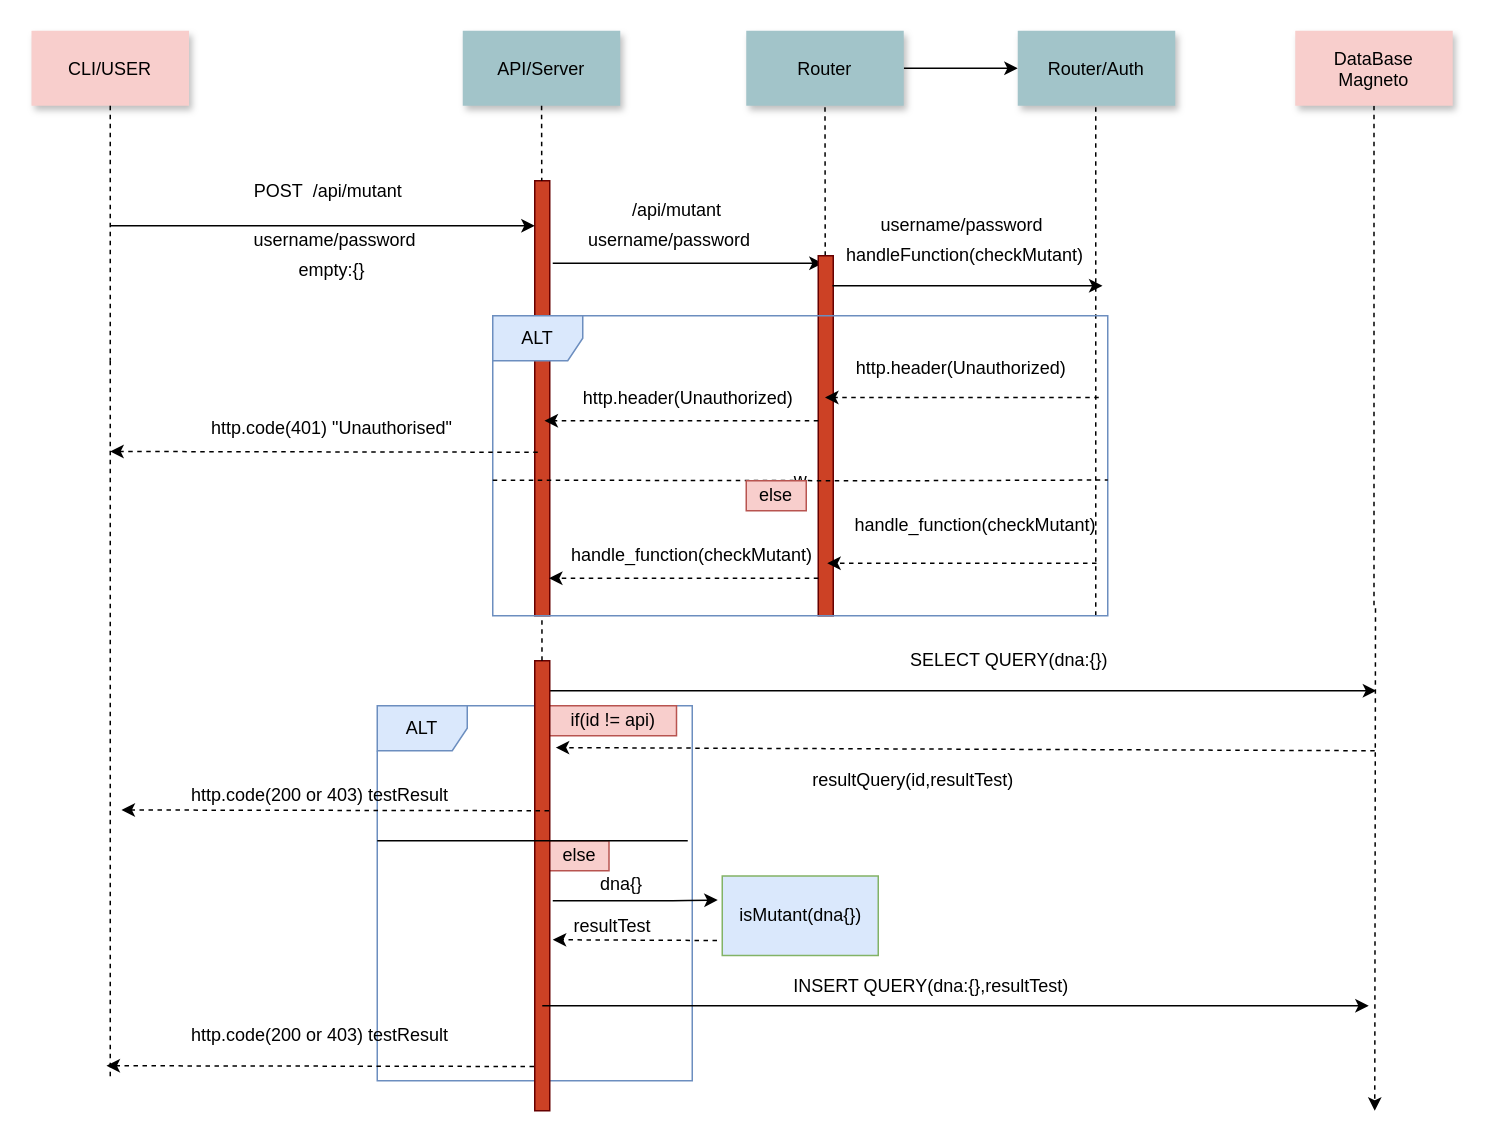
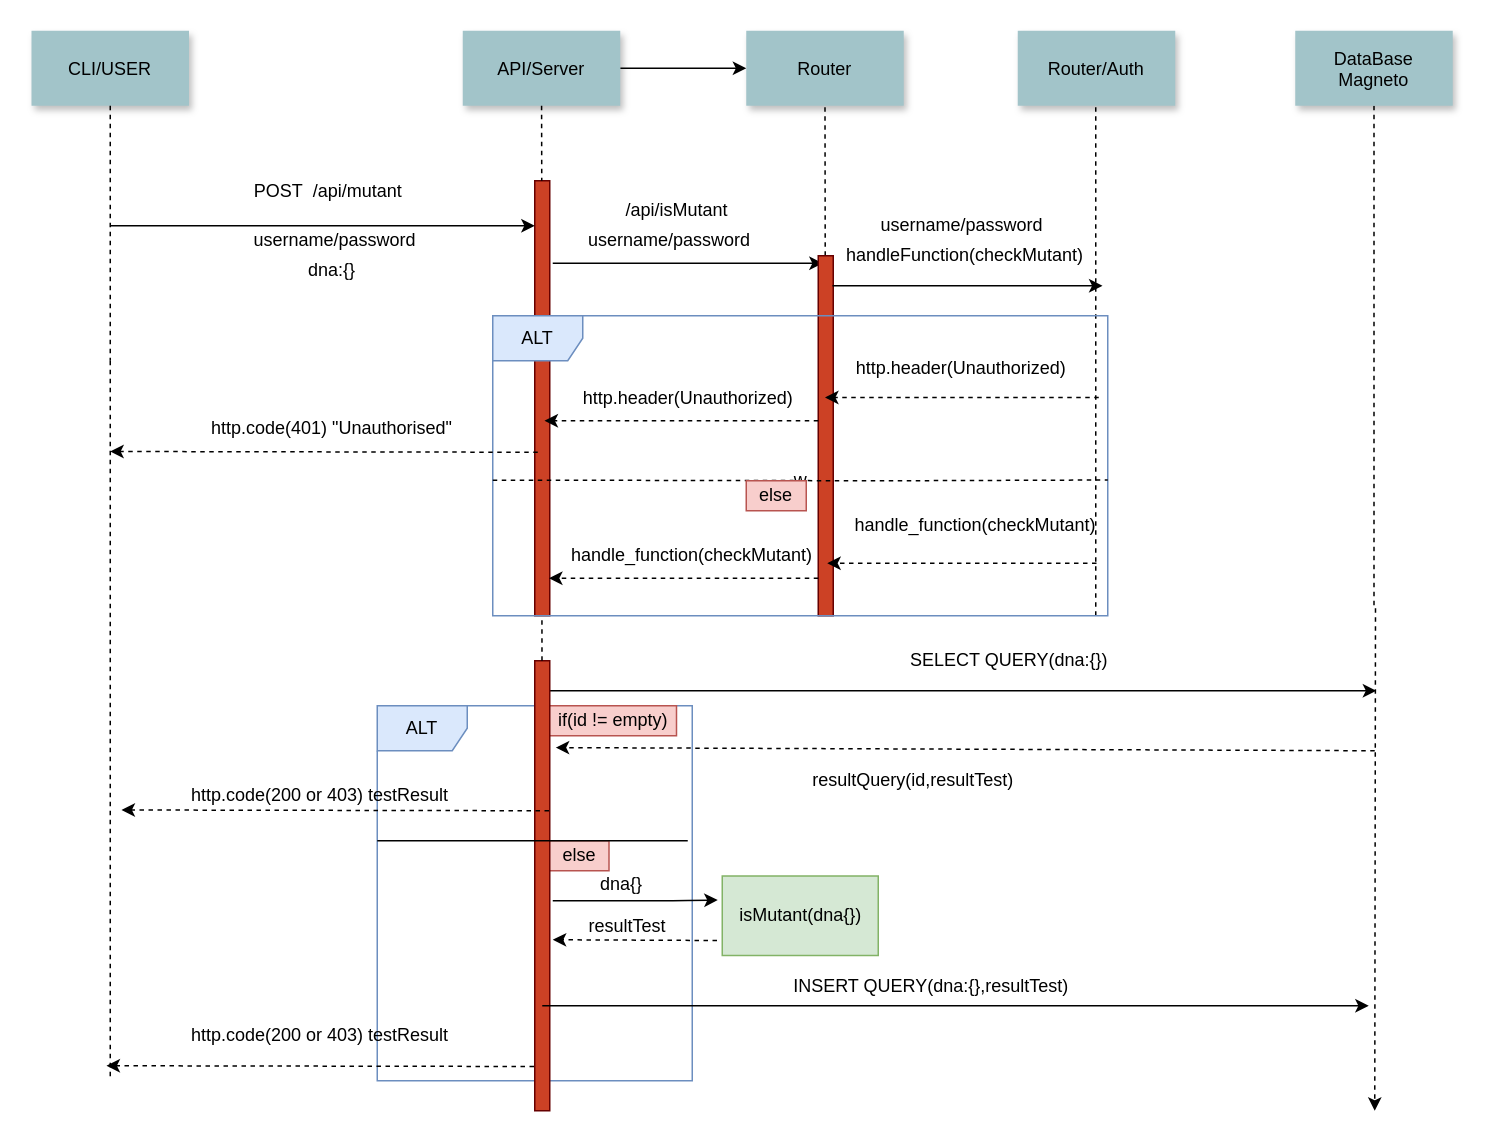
(110, 68) -> (110, 68)
none -> (678, 68)
(956, 68) -> none
(1374, 68) -> (1374, 68)
(677, 211) -> (677, 211)
(332, 271) -> (332, 271)
(614, 721) -> (614, 721)
(800, 916) -> (800, 916)
(613, 926) -> (628, 926)
